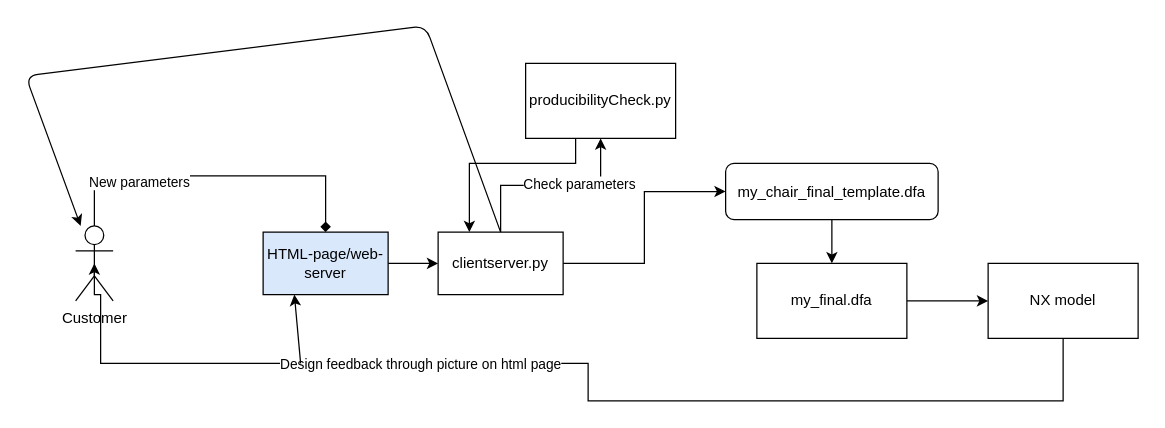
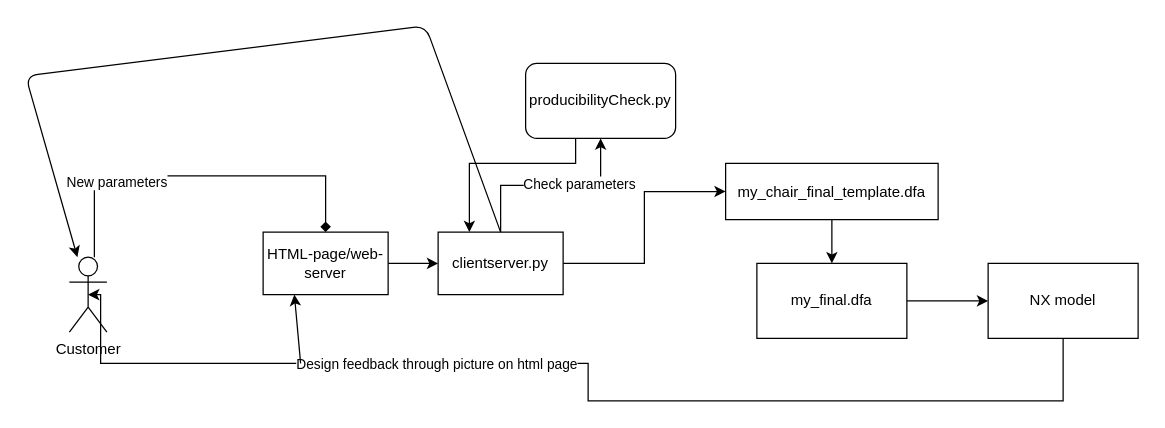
(601, 101) -> (601, 101)
(832, 191) -> (832, 191)
(94, 263) -> (88, 294)
(326, 263) -> (326, 263)
